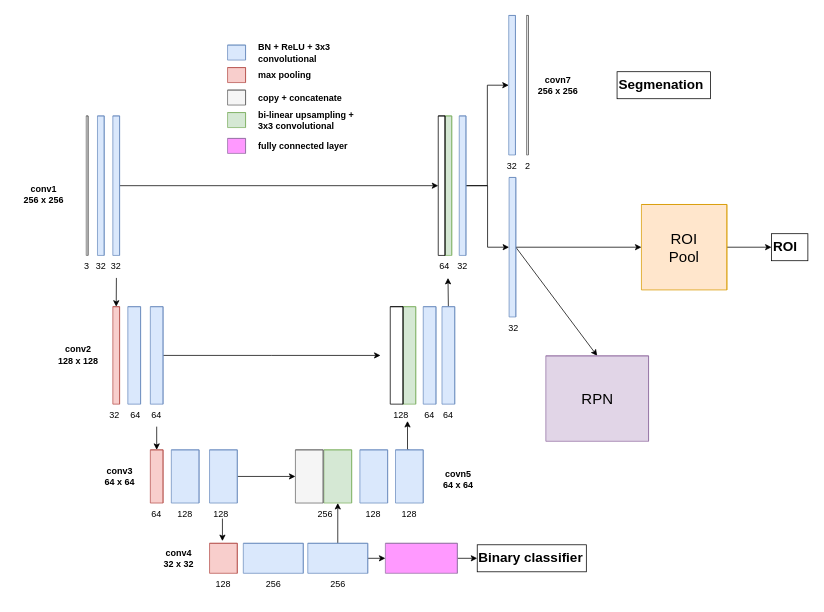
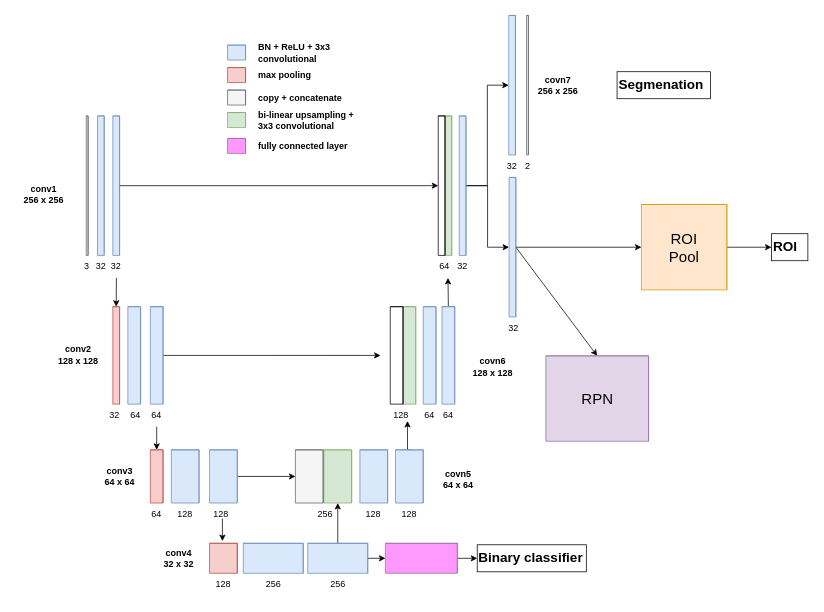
none -> (493, 367)
